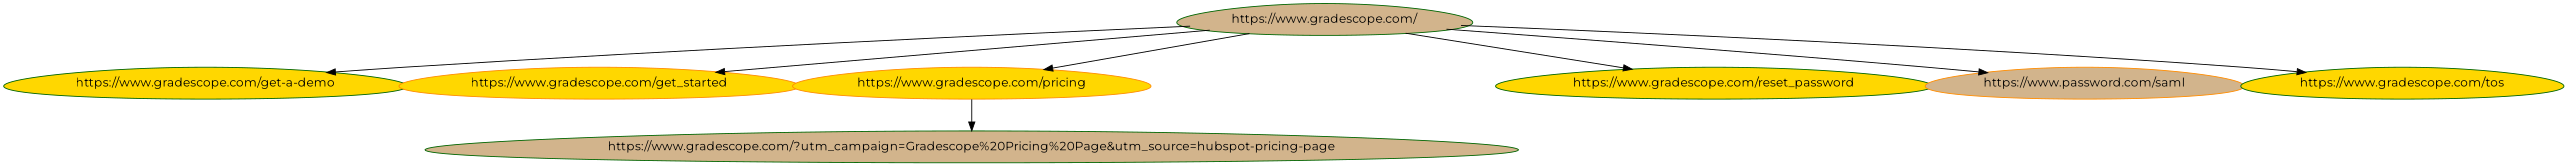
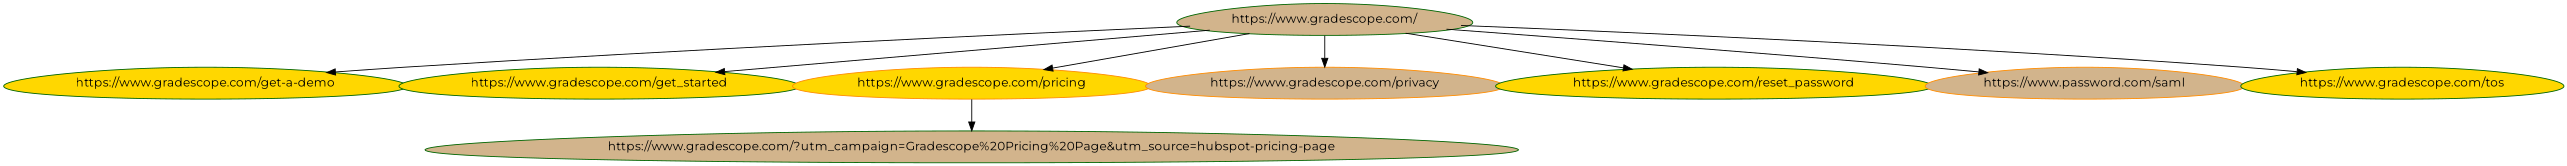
(599, 83) -> (599, 83)
none -> (1325, 83)
